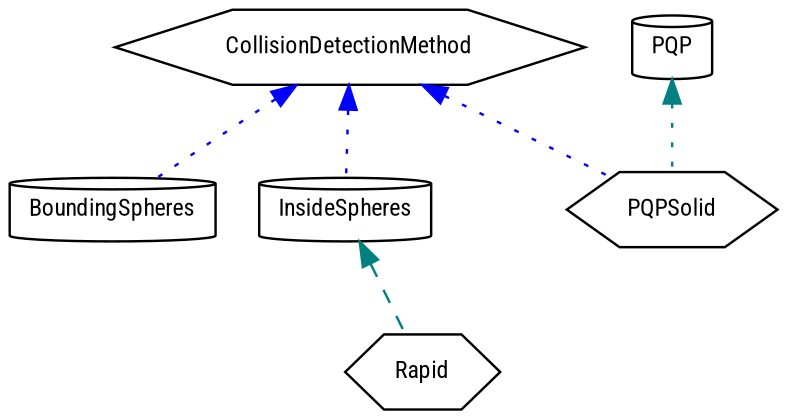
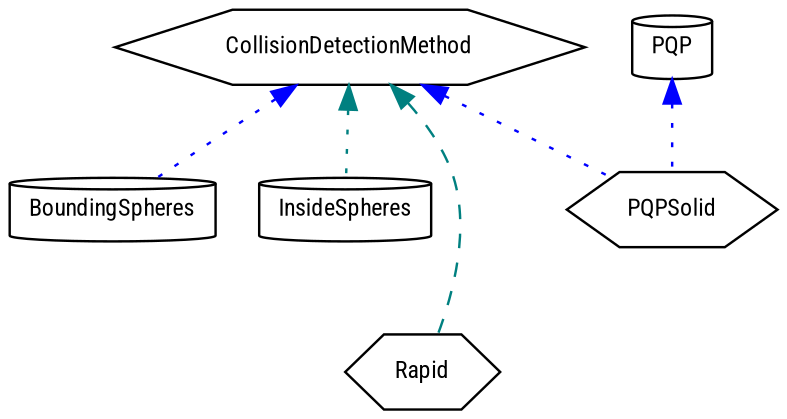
(672, 137) -> (672, 137)
(347, 144) -> (347, 144)
(388, 299) -> (460, 213)
